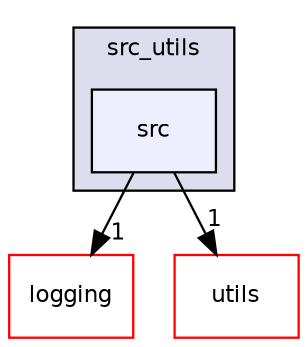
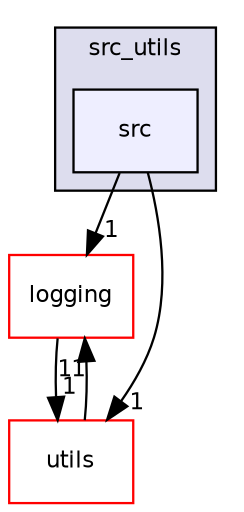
none -> (56, 368)
none -> (87, 391)
